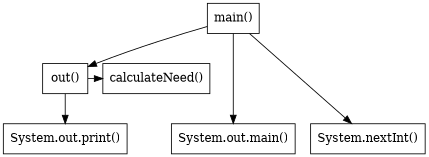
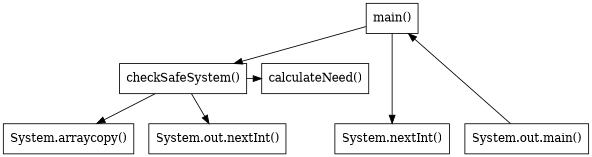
(233, 74) -> (463, 81)
(65, 79) -> (183, 79)
(65, 139) -> (217, 139)
none -> (69, 139)
